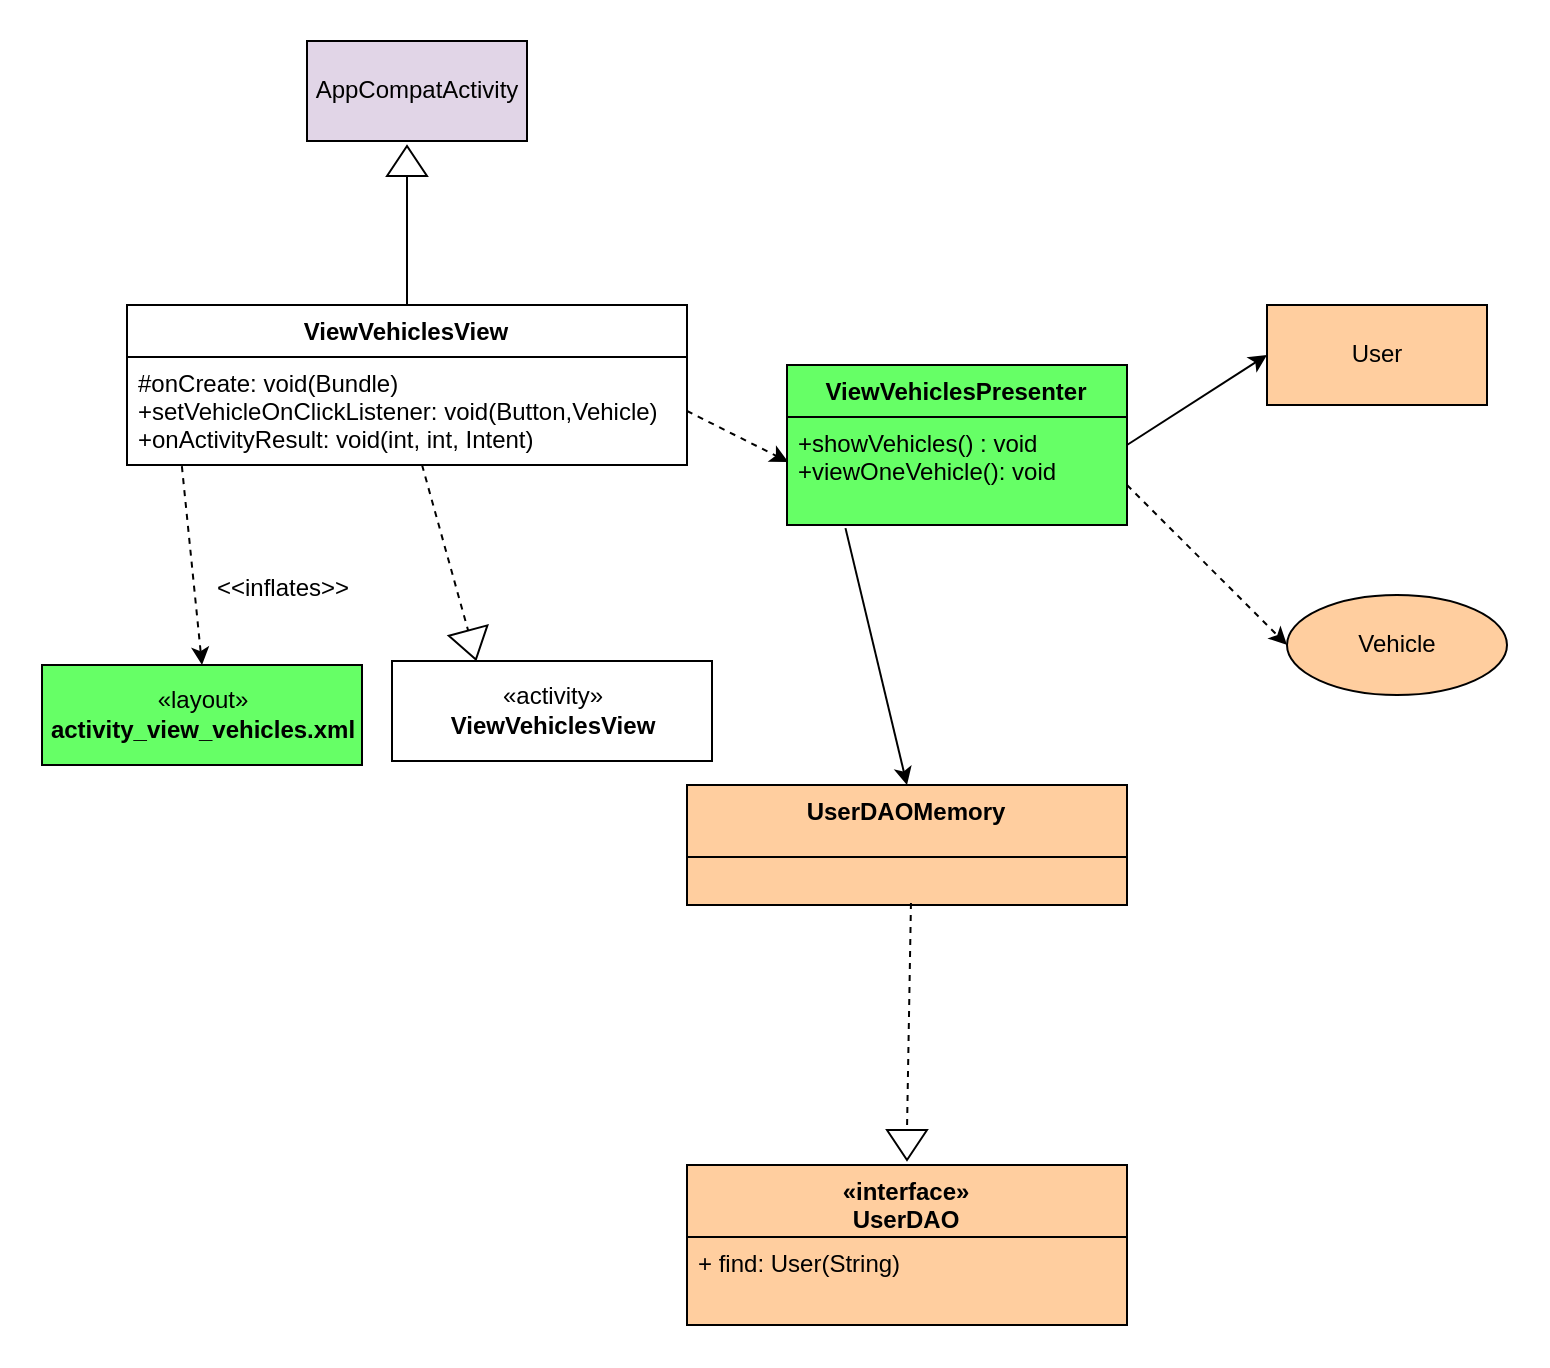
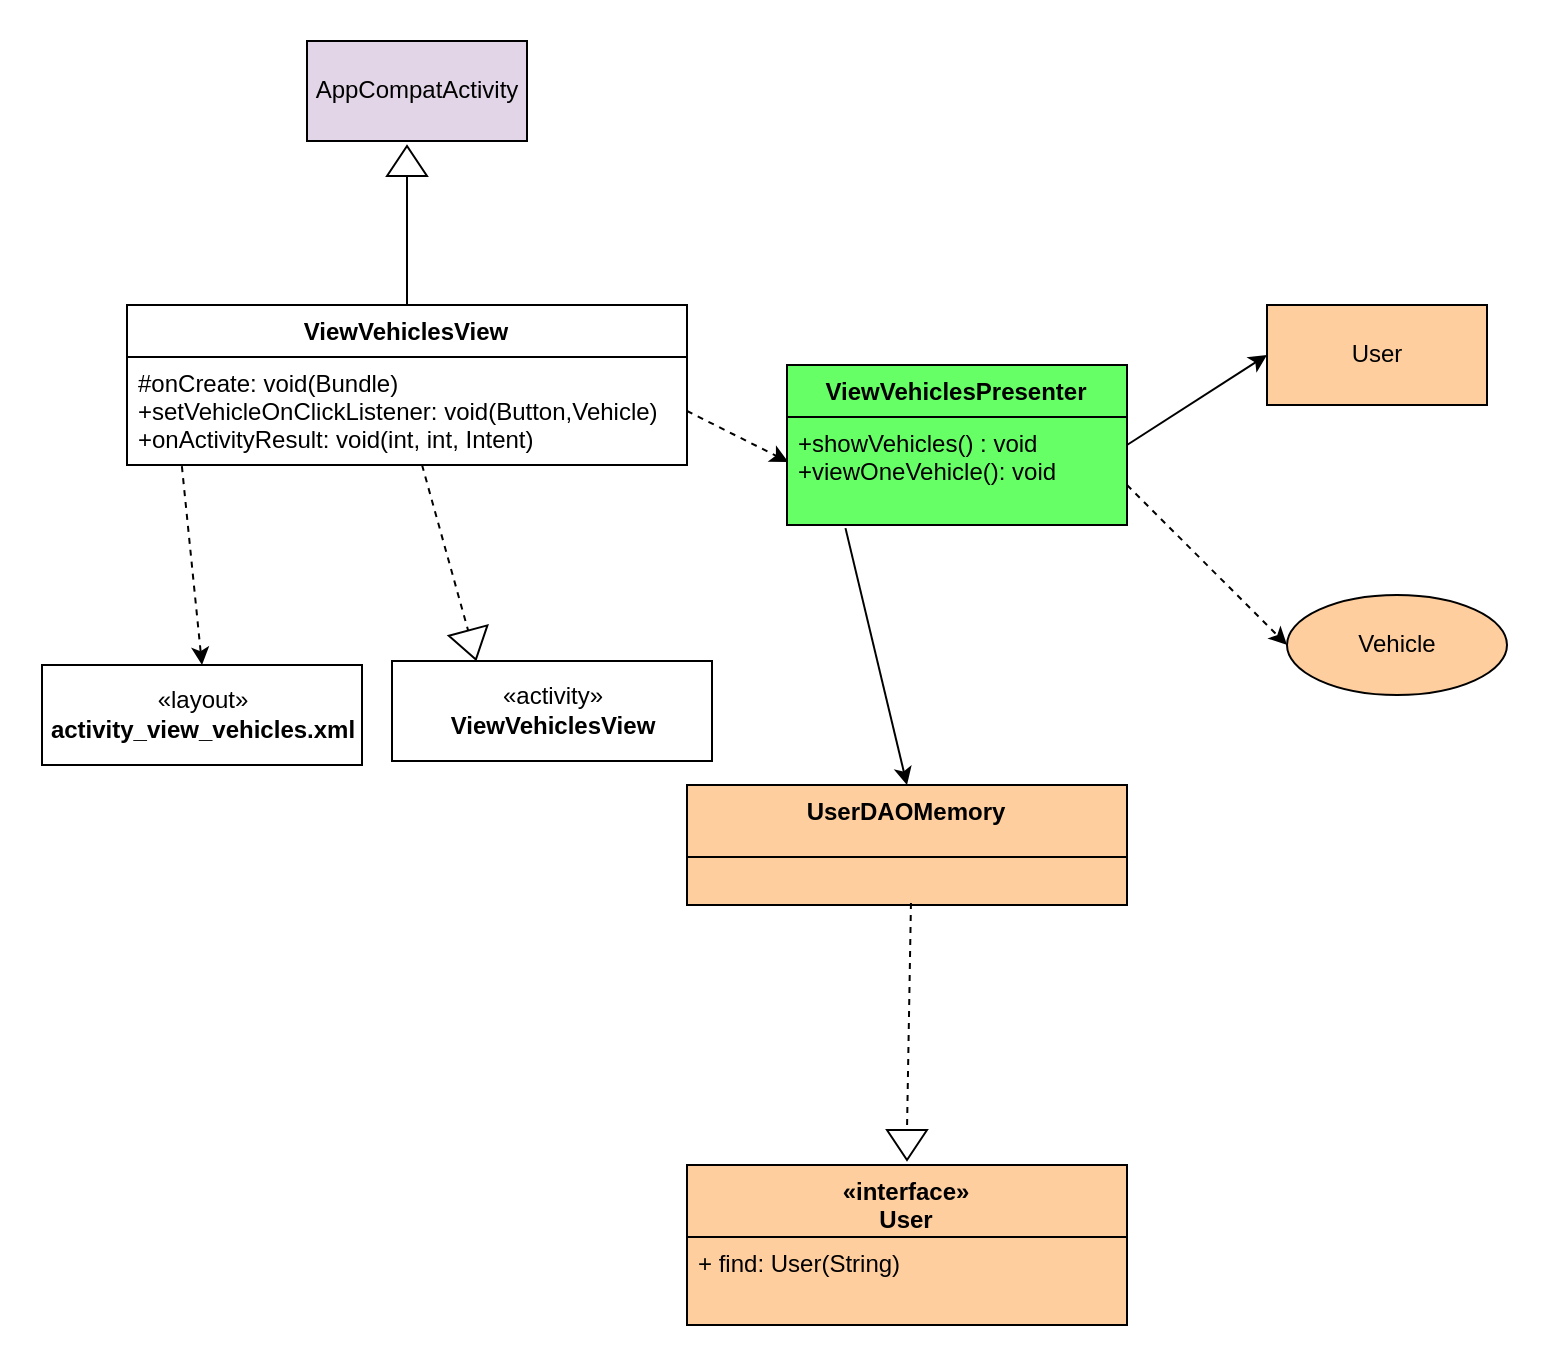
(282, 589) -> none
(202, 715) -> (202, 715)
(906, 1192) -> (906, 1192)
